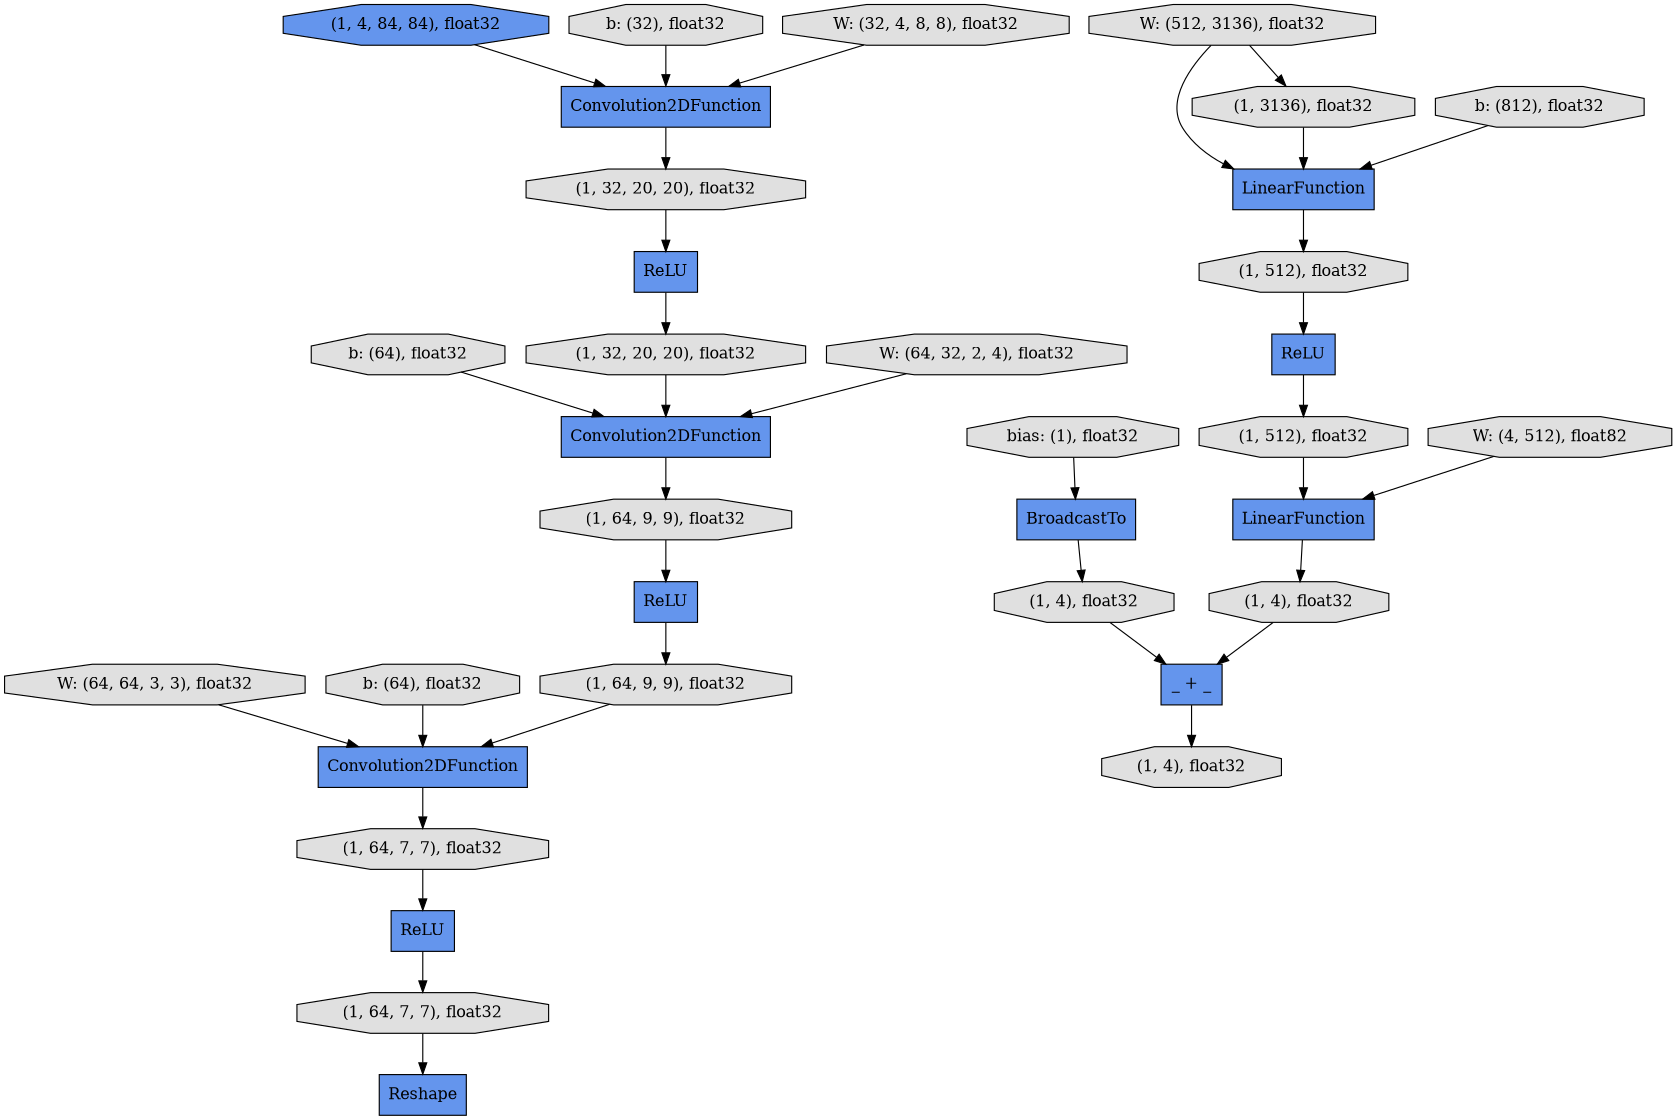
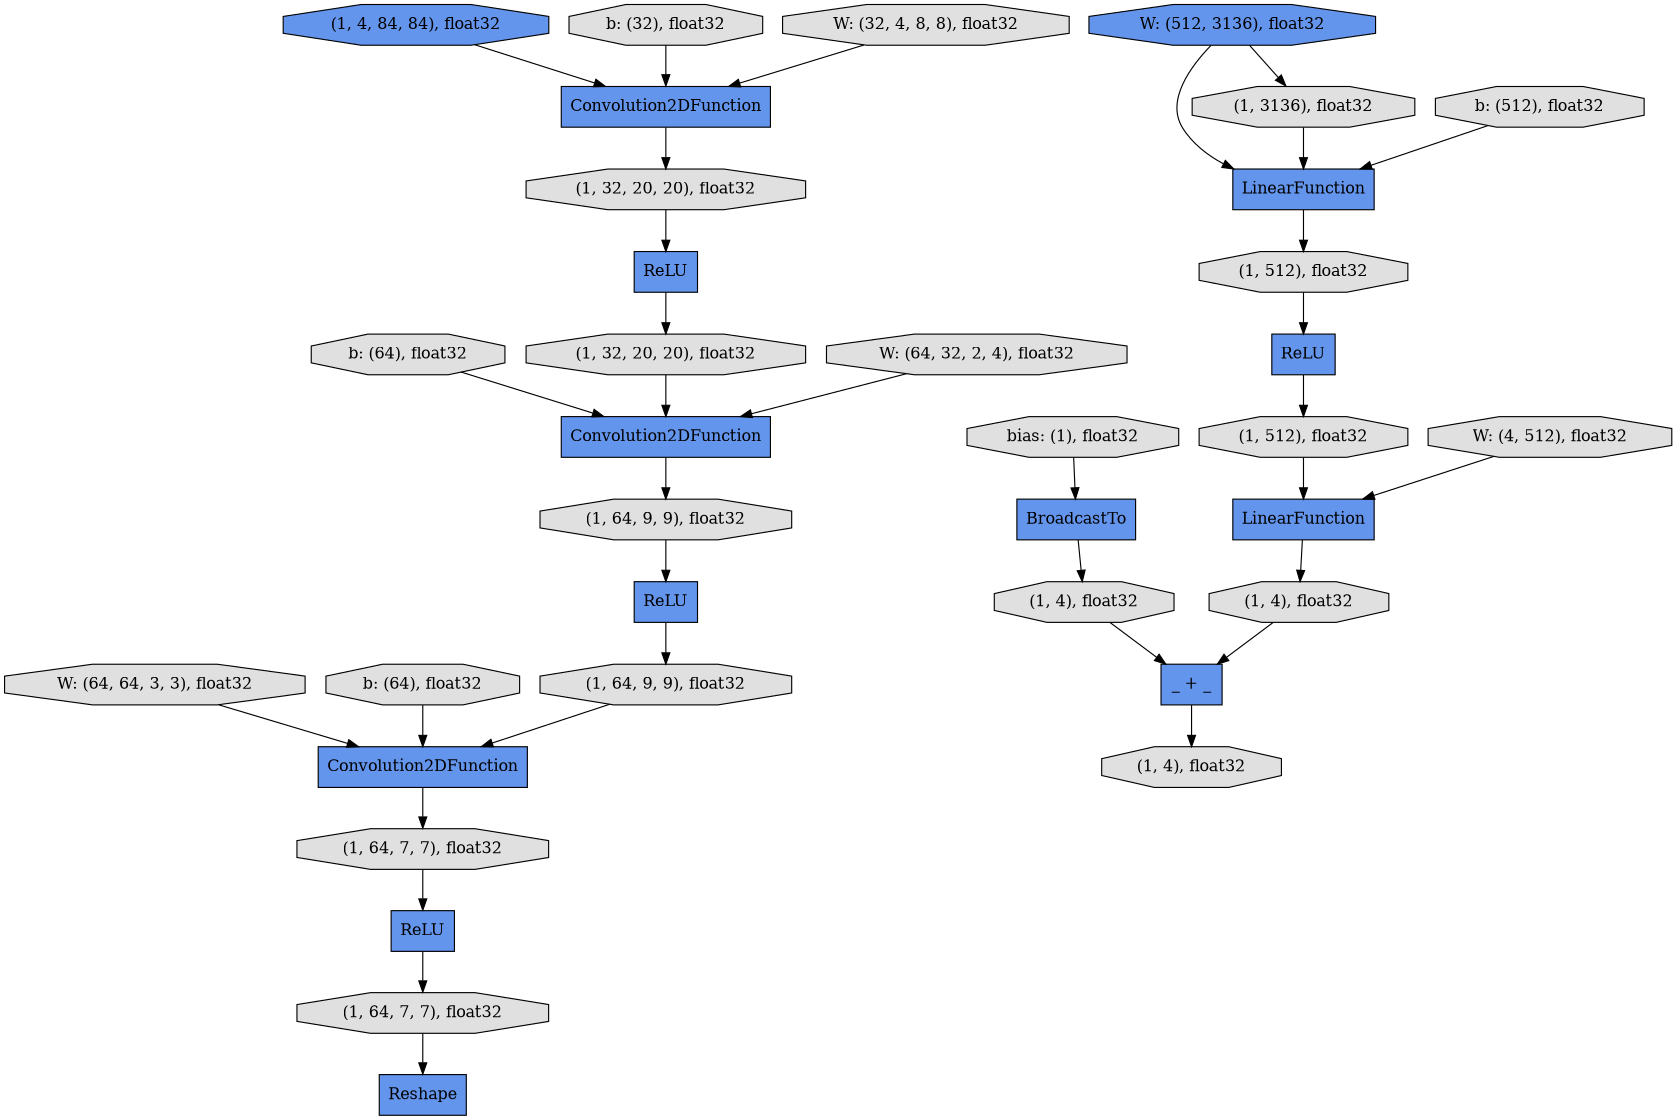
(1232, 25) -> (1232, 25)
(1540, 107) -> (1540, 107)
(1550, 437) -> (1550, 437)
